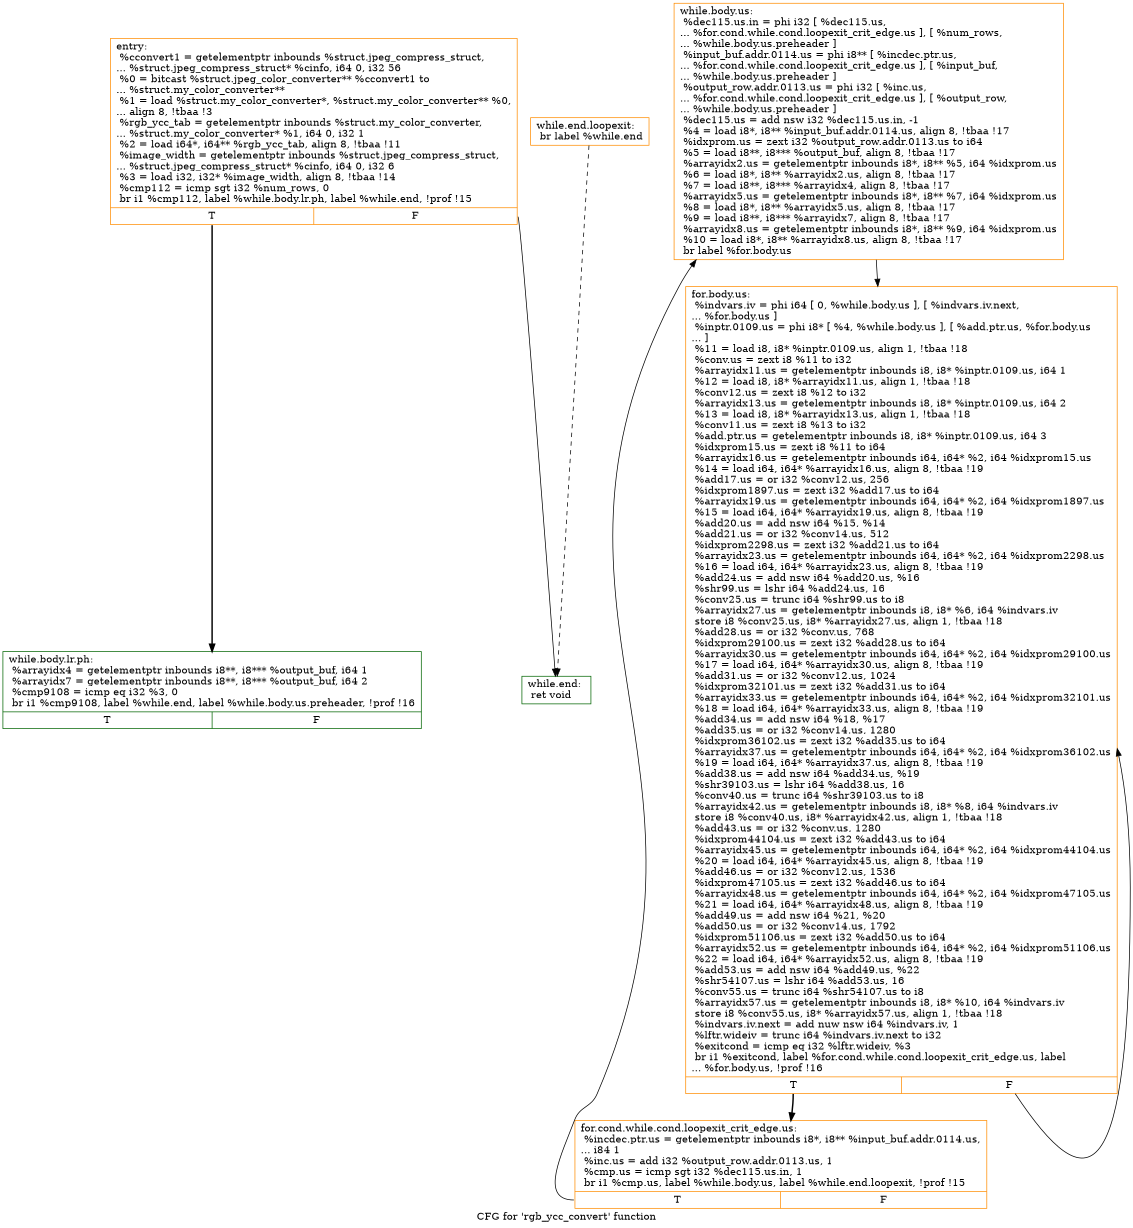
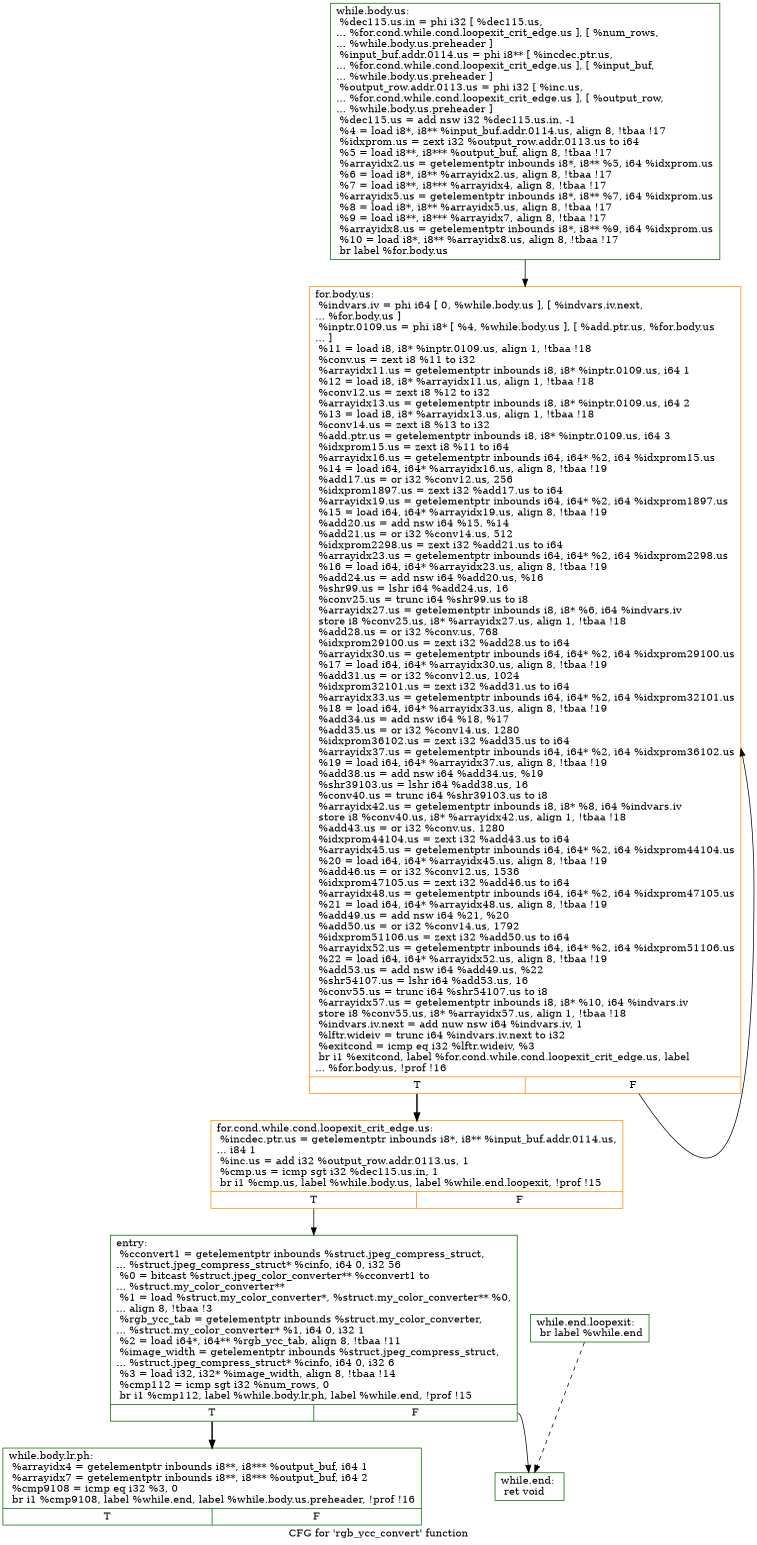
(314, 131) -> (314, 1328)
(590, 131) -> (590, 1328)
(869, 131) -> (525, 131)
(779, 425) -> (403, 425)
(635, 740) -> (314, 1218)
